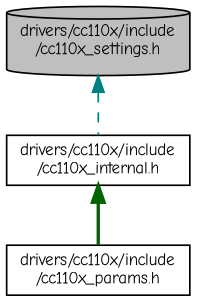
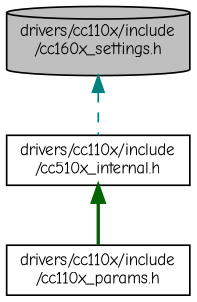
(98, 41) -> (98, 41)
(98, 160) -> (98, 160)
